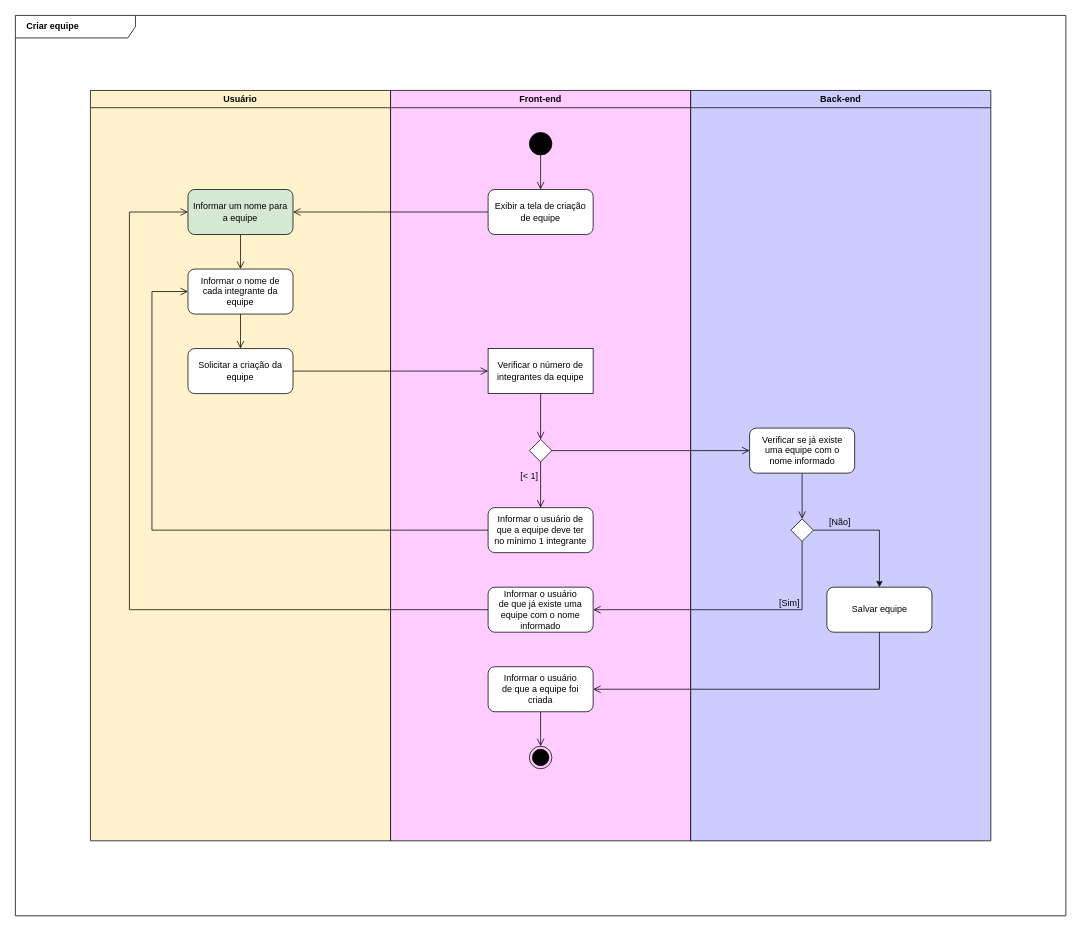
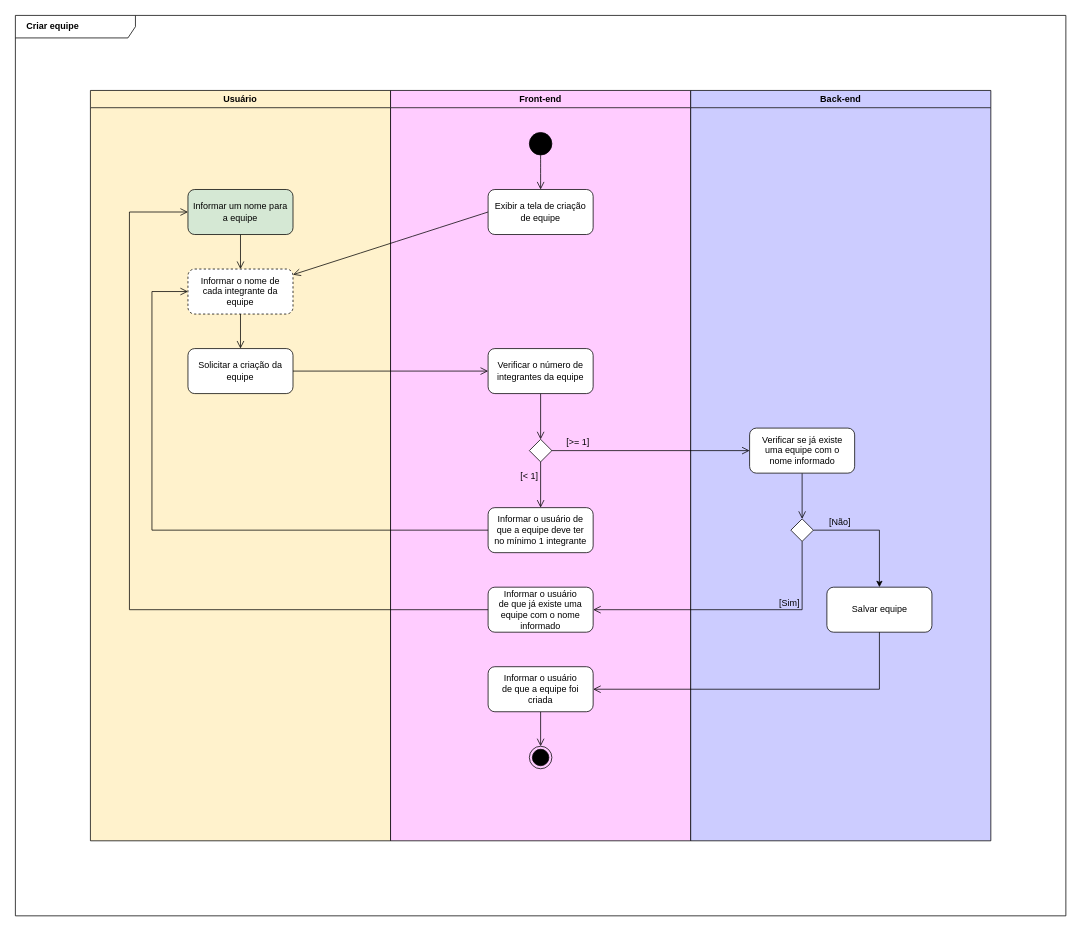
(391, 212) -> (390, 243)
(240, 291) -> (240, 291)
(540, 371) -> (540, 371)
none -> (578, 442)
